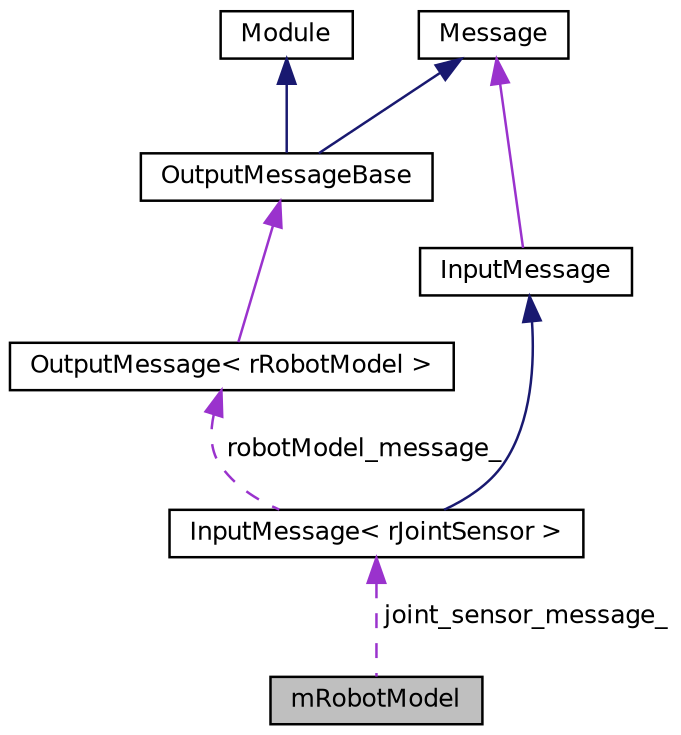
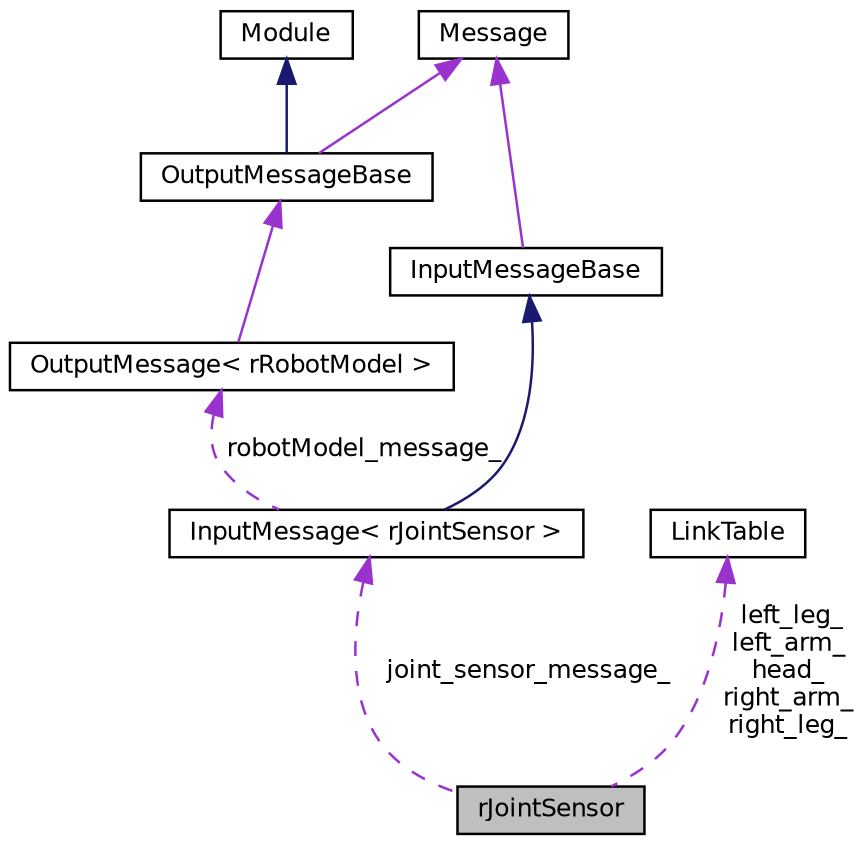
(380, 113) -> (380, 113)
(526, 272) -> (526, 272)
none -> (728, 534)
(376, 701) -> (551, 810)
